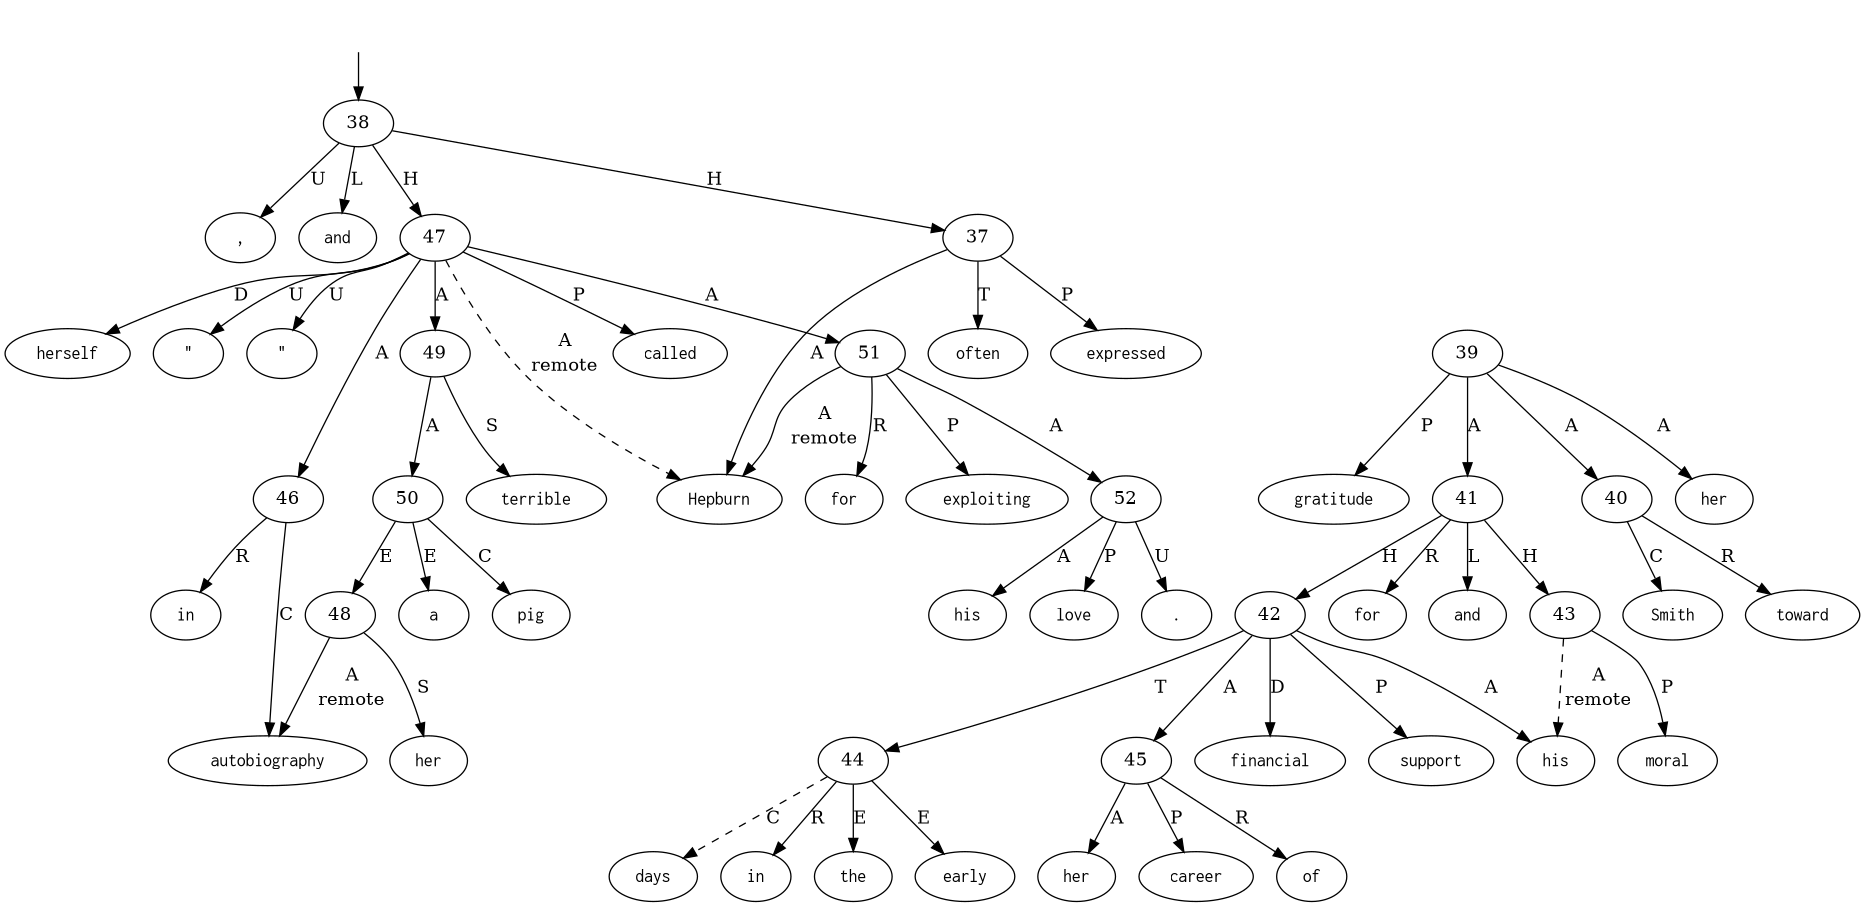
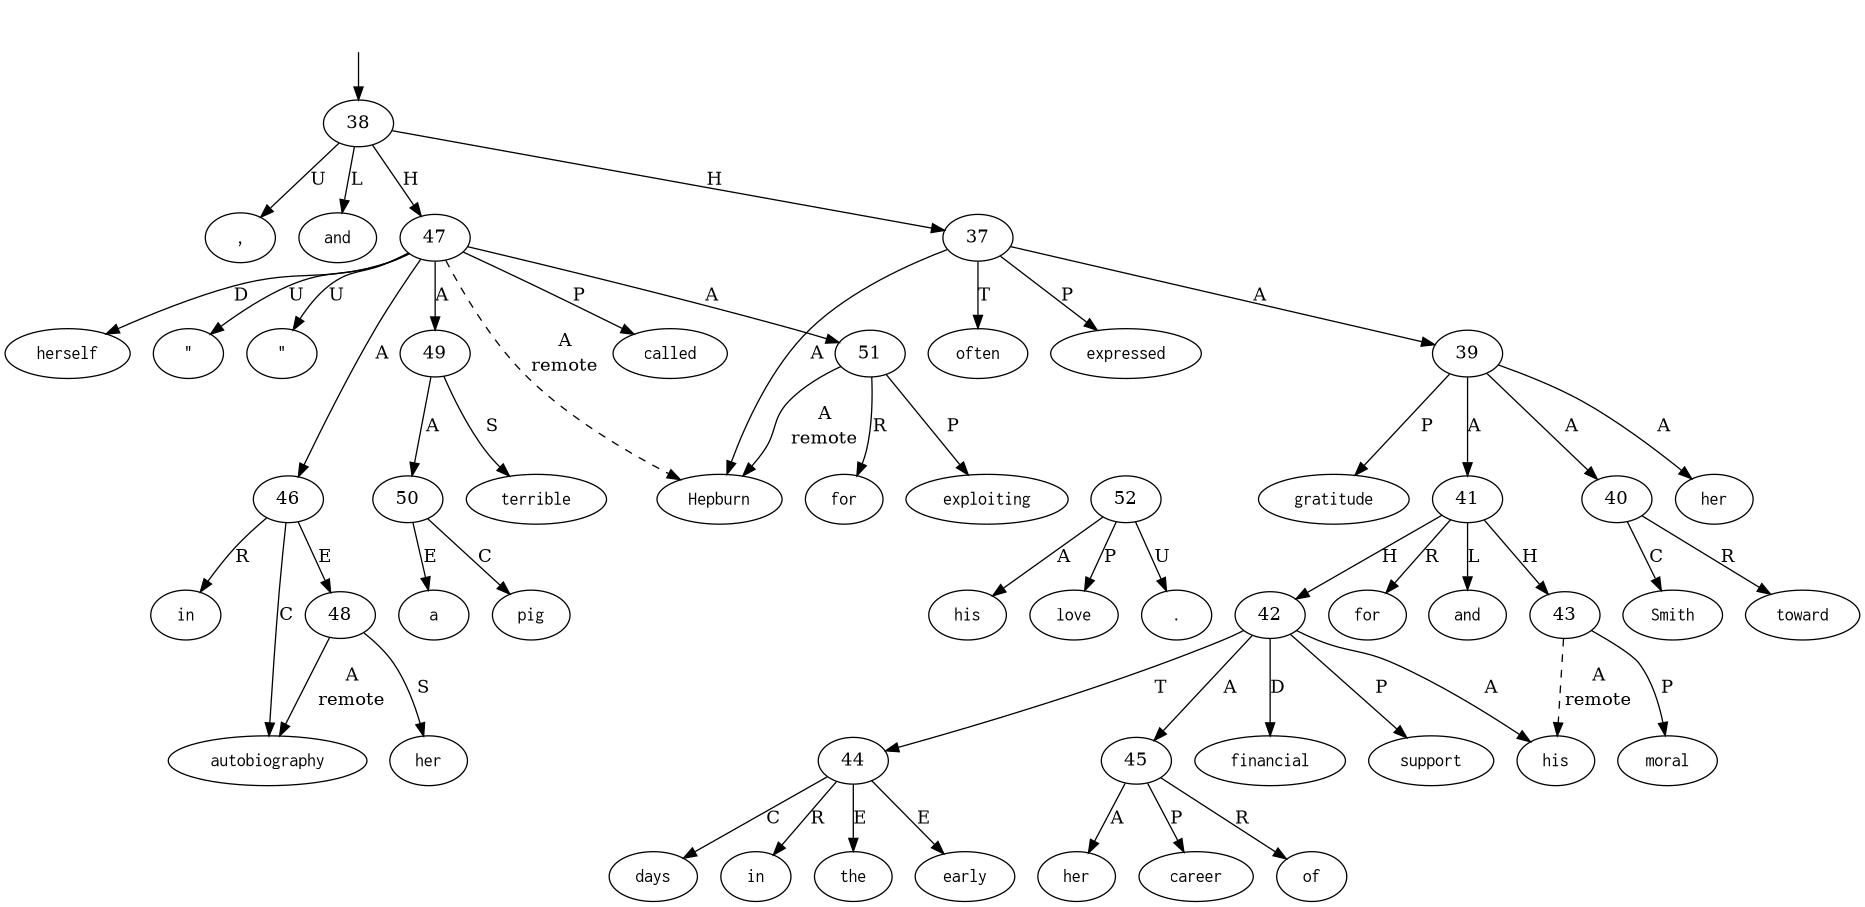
none -> (1216, 294)
(996, 419) -> none
(377, 552) -> (312, 551)
(761, 814) -> (761, 814)
